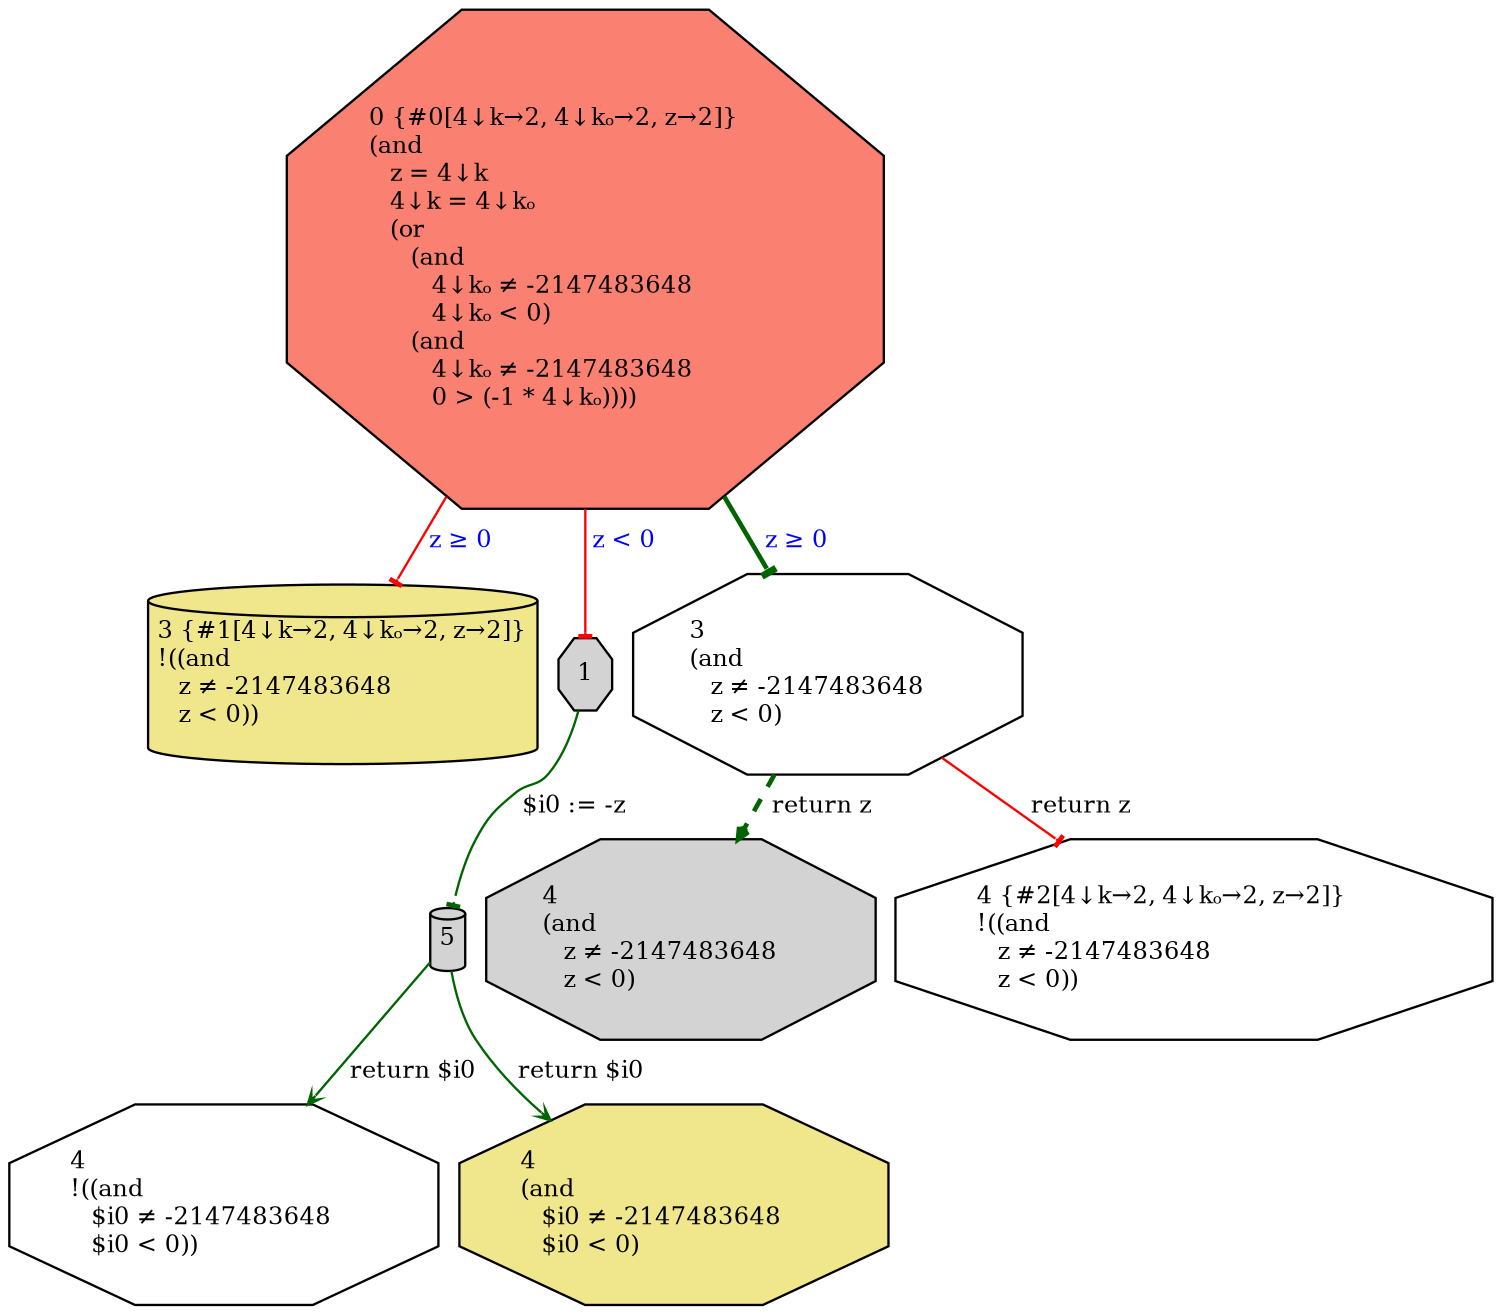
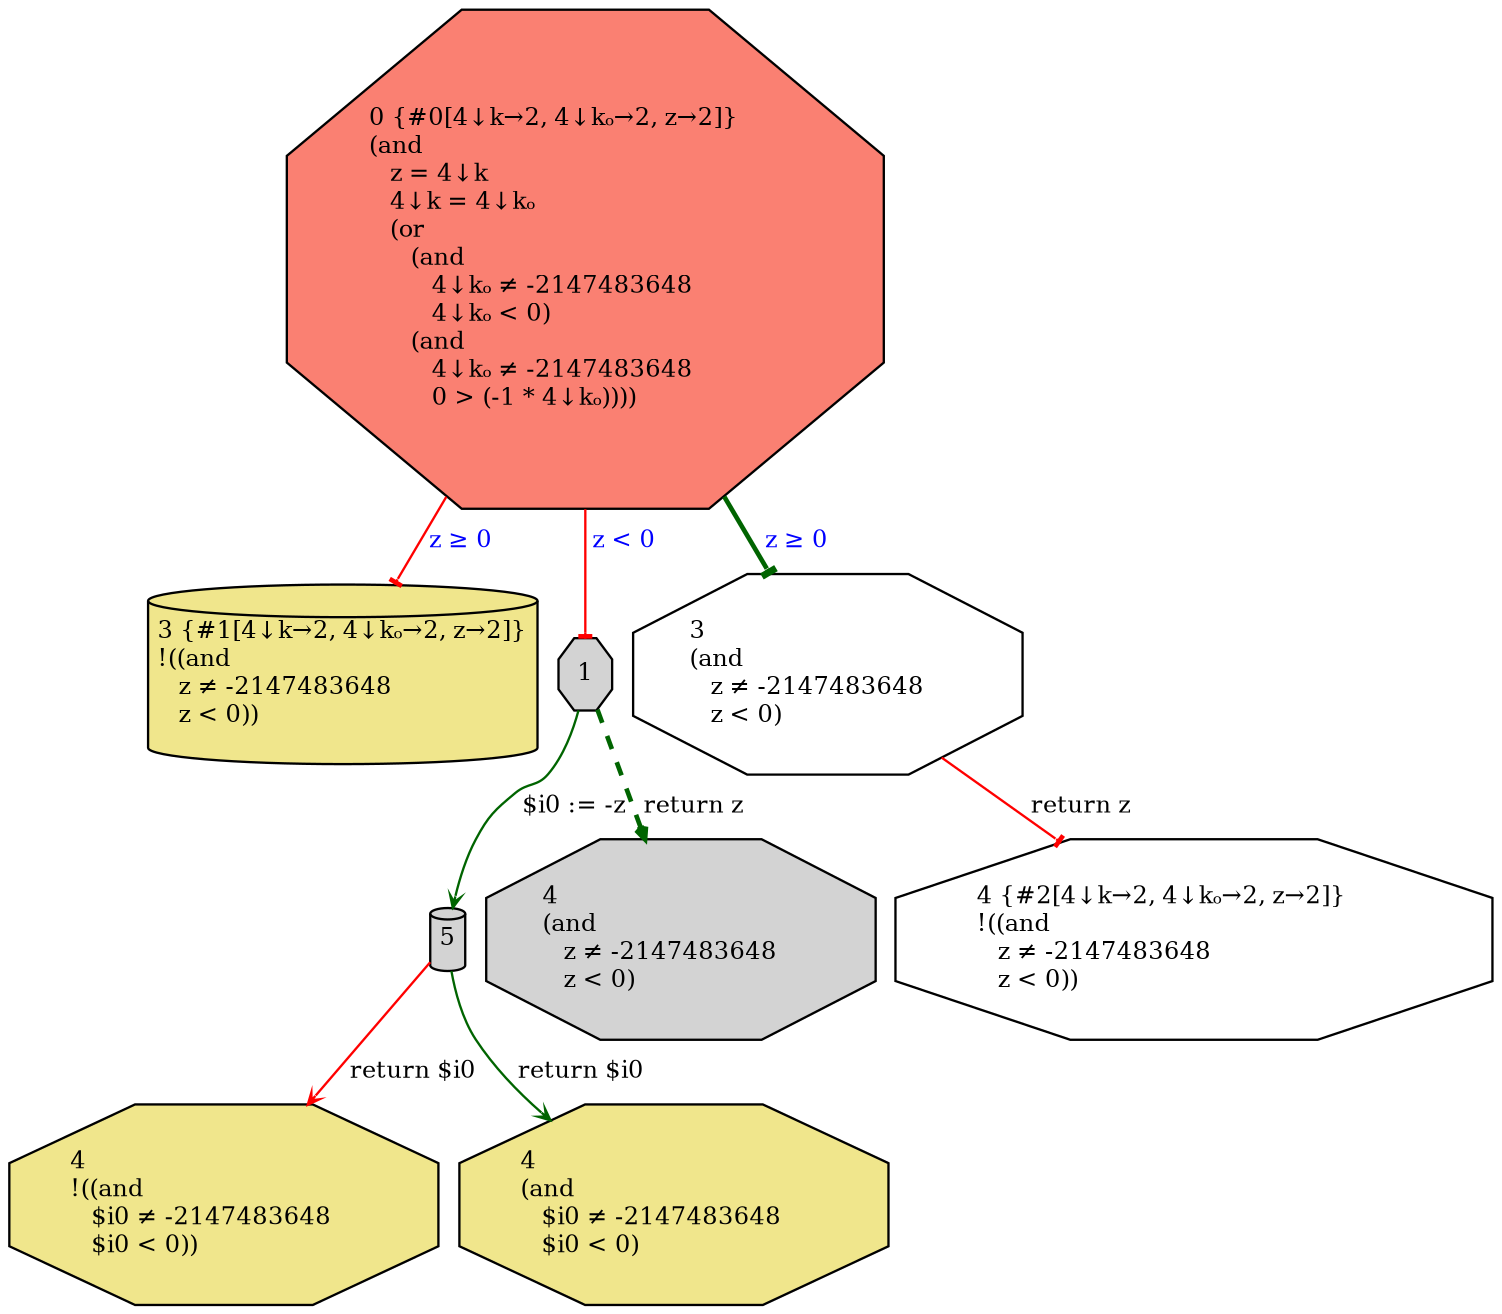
(511, 797) -> (511, 797)
(759, 802) -> (619, 769)
(373, 1029) -> (373, 1029)
(224, 1205) -> (224, 1205)
